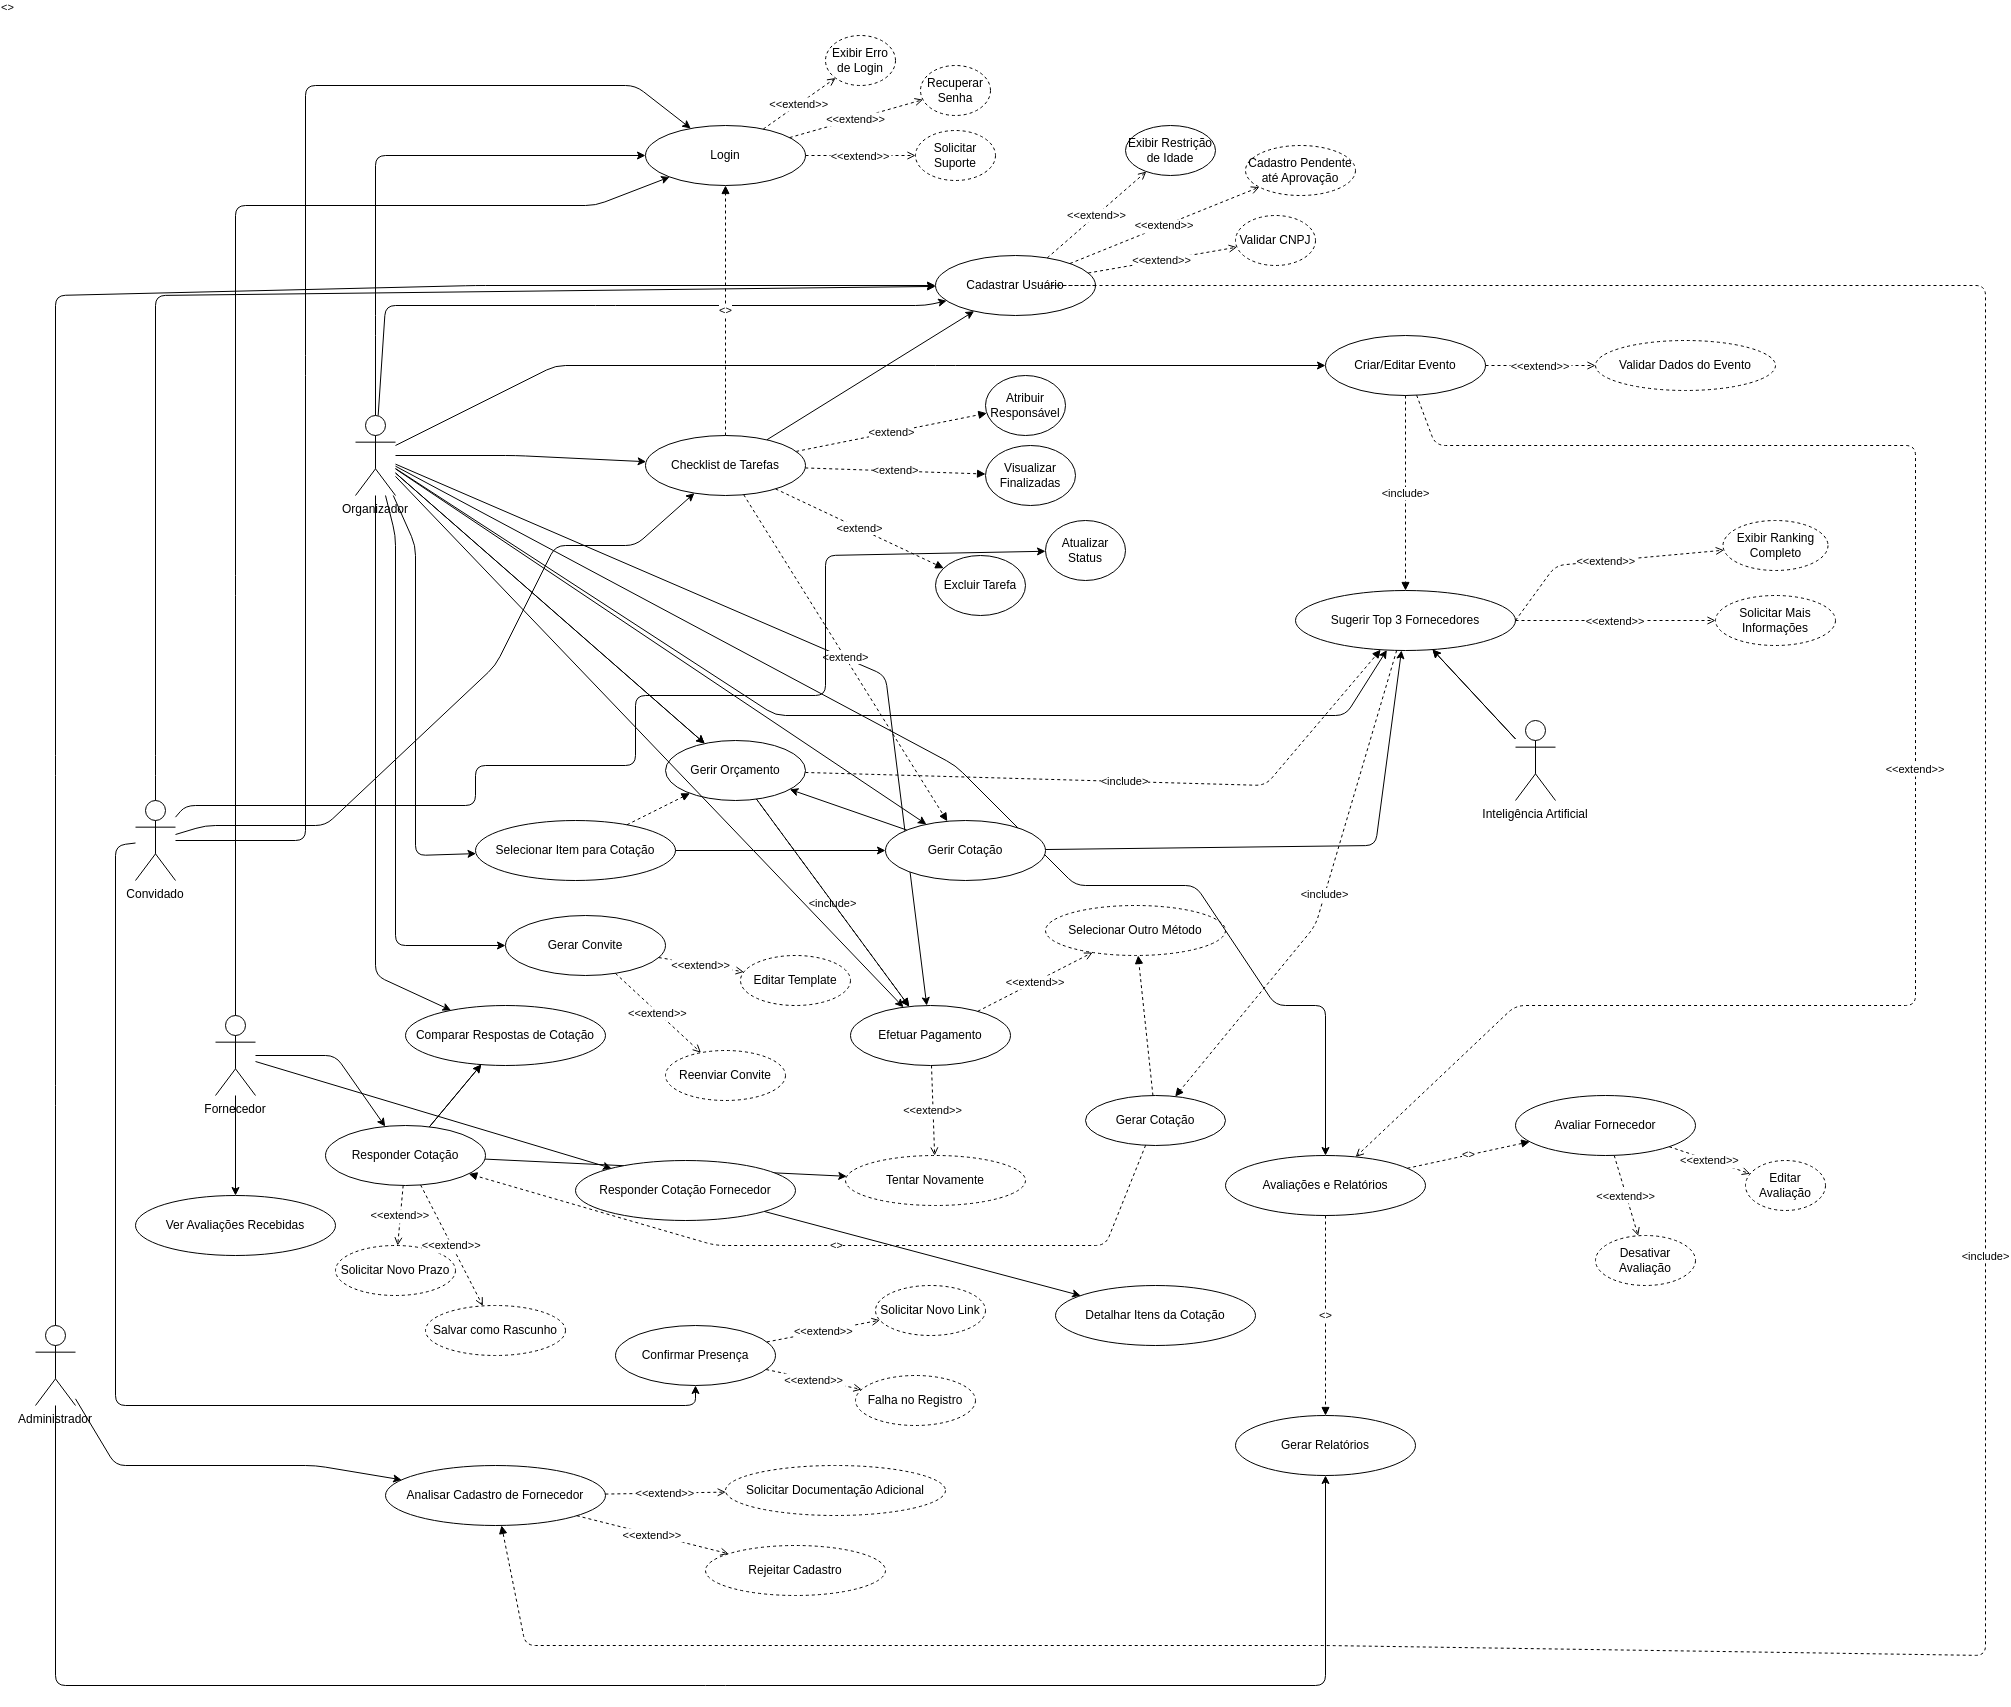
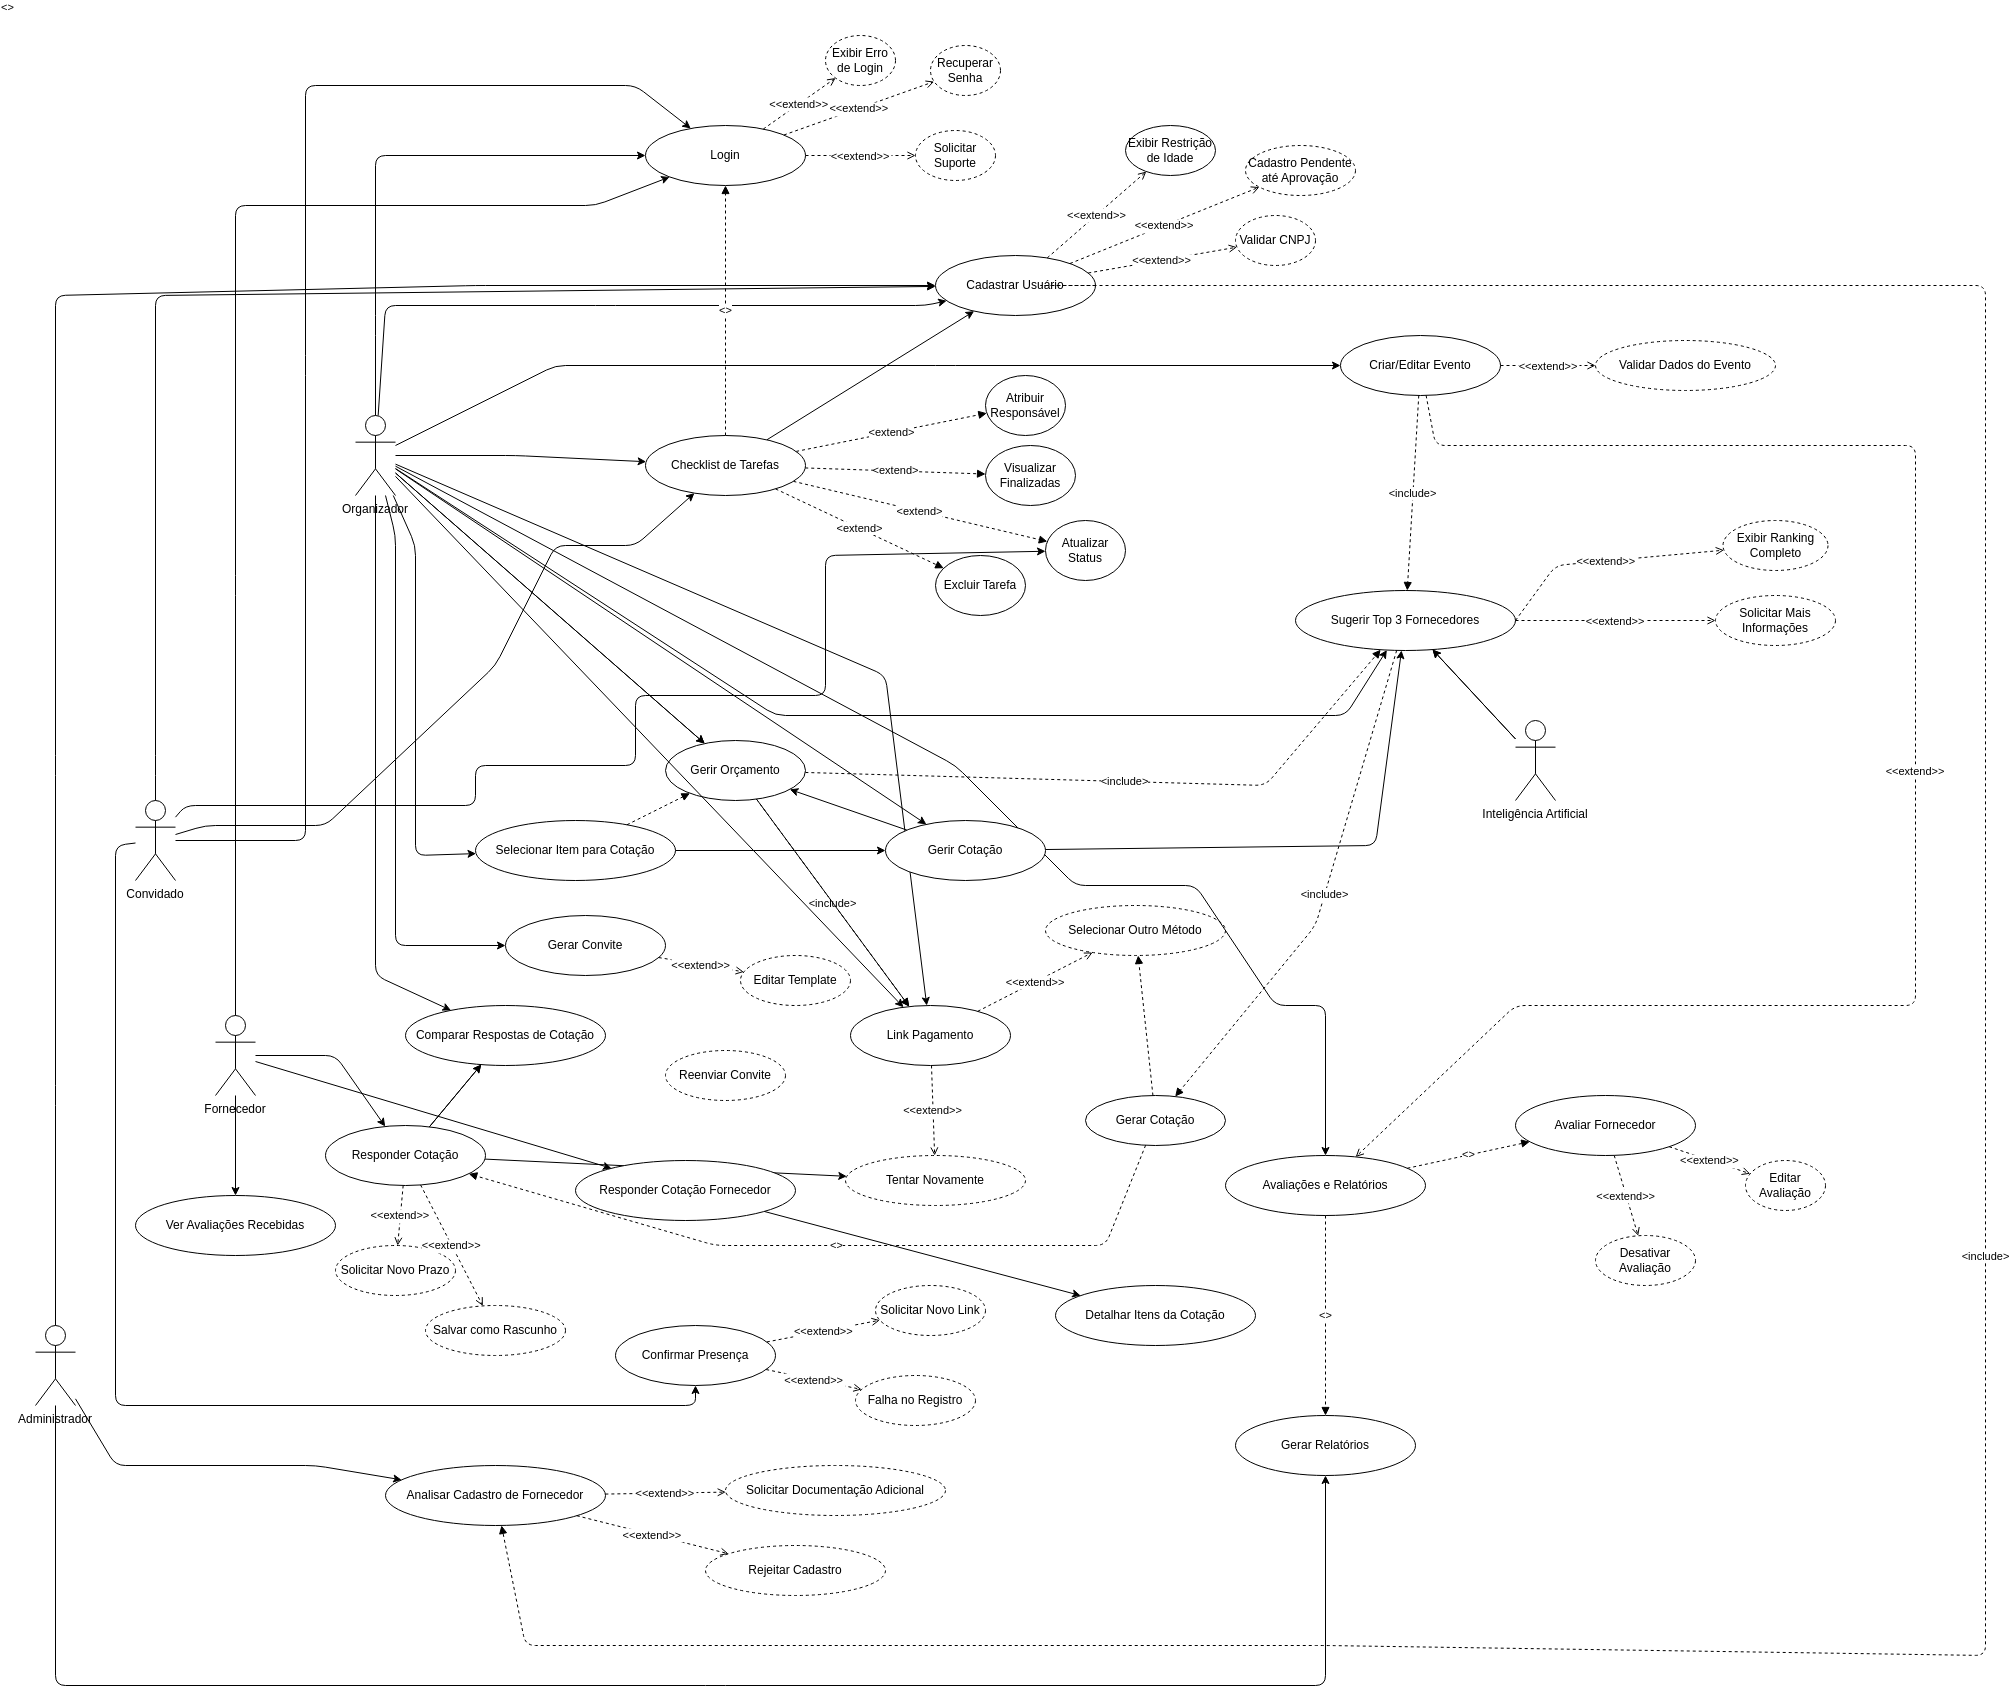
(956, 91) -> (966, 71)
(1406, 366) -> (1421, 366)
(816, 611) -> (916, 510)
(657, 1012) -> none
(931, 1036) -> (931, 1036)
